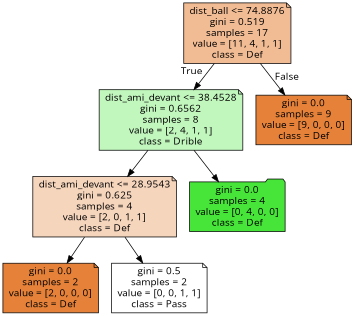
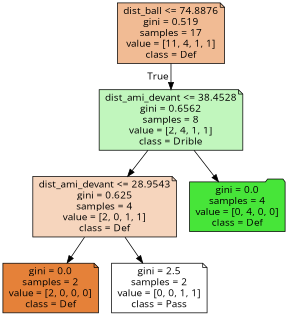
(304, 120) -> none
(159, 288) -> (159, 288)
